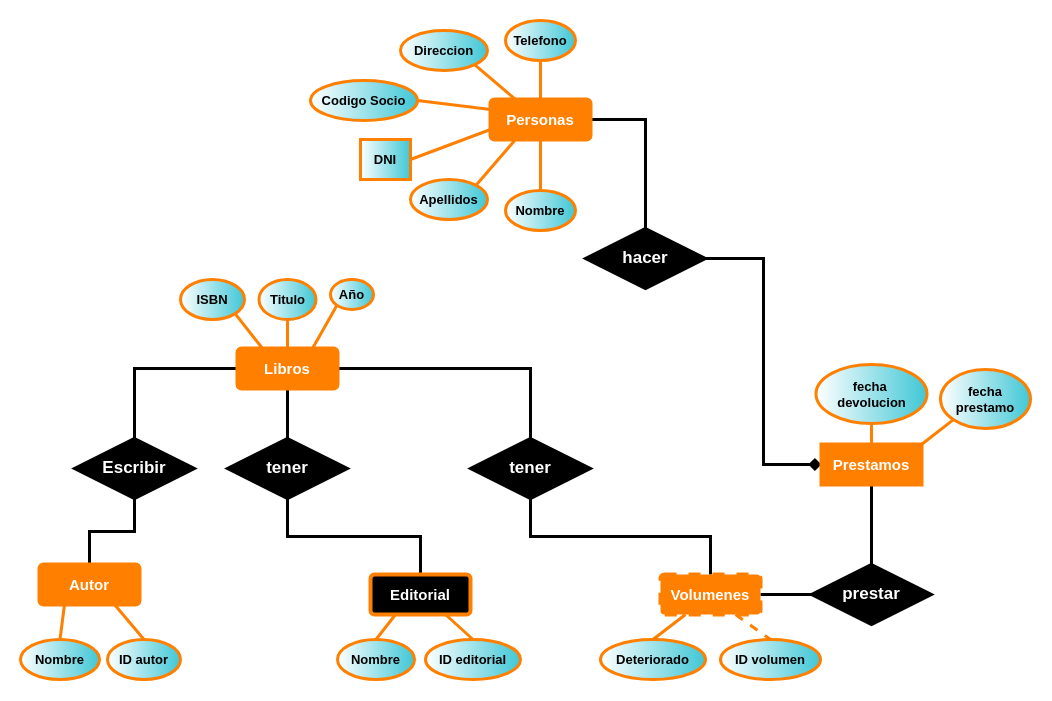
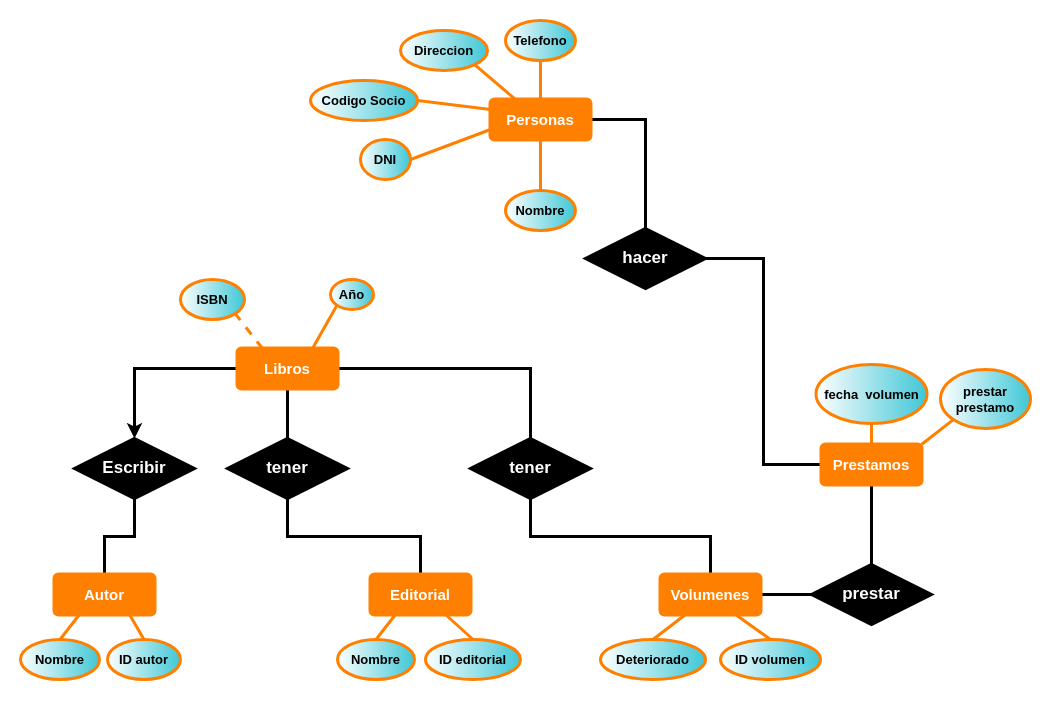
(386, 160) -> (386, 160)
(496, 162) -> none
(449, 200) -> none
(288, 300) -> none
(249, 332) -> (249, 332)
(288, 333) -> none
(872, 395) -> (872, 395)
(986, 400) -> (986, 400)
(135, 431) -> (135, 426)
(809, 465) -> (814, 465)
(872, 465) -> (872, 465)
(90, 585) -> (105, 595)
(421, 595) -> (421, 595)
(711, 595) -> (711, 595)
(751, 626) -> (751, 626)
